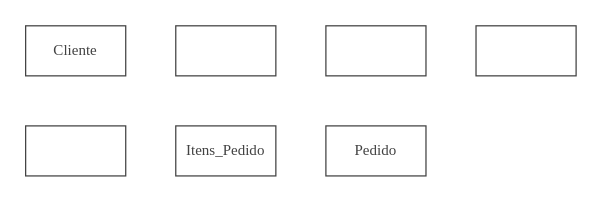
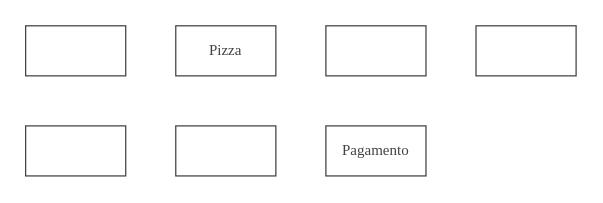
(76, 51) -> none
none -> (226, 51)
(226, 151) -> none
(376, 151) -> (376, 151)
